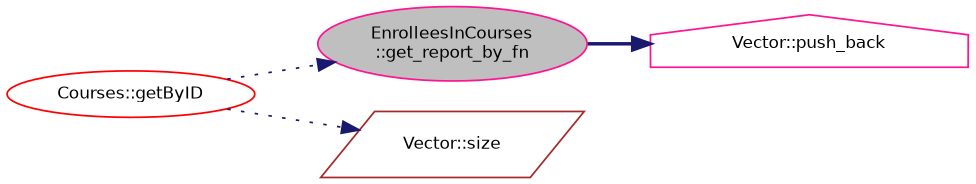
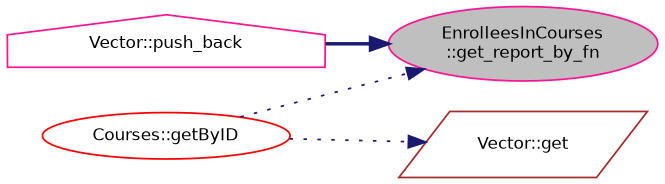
(610, 44) -> (348, 44)
(452, 144) -> (523, 144)
